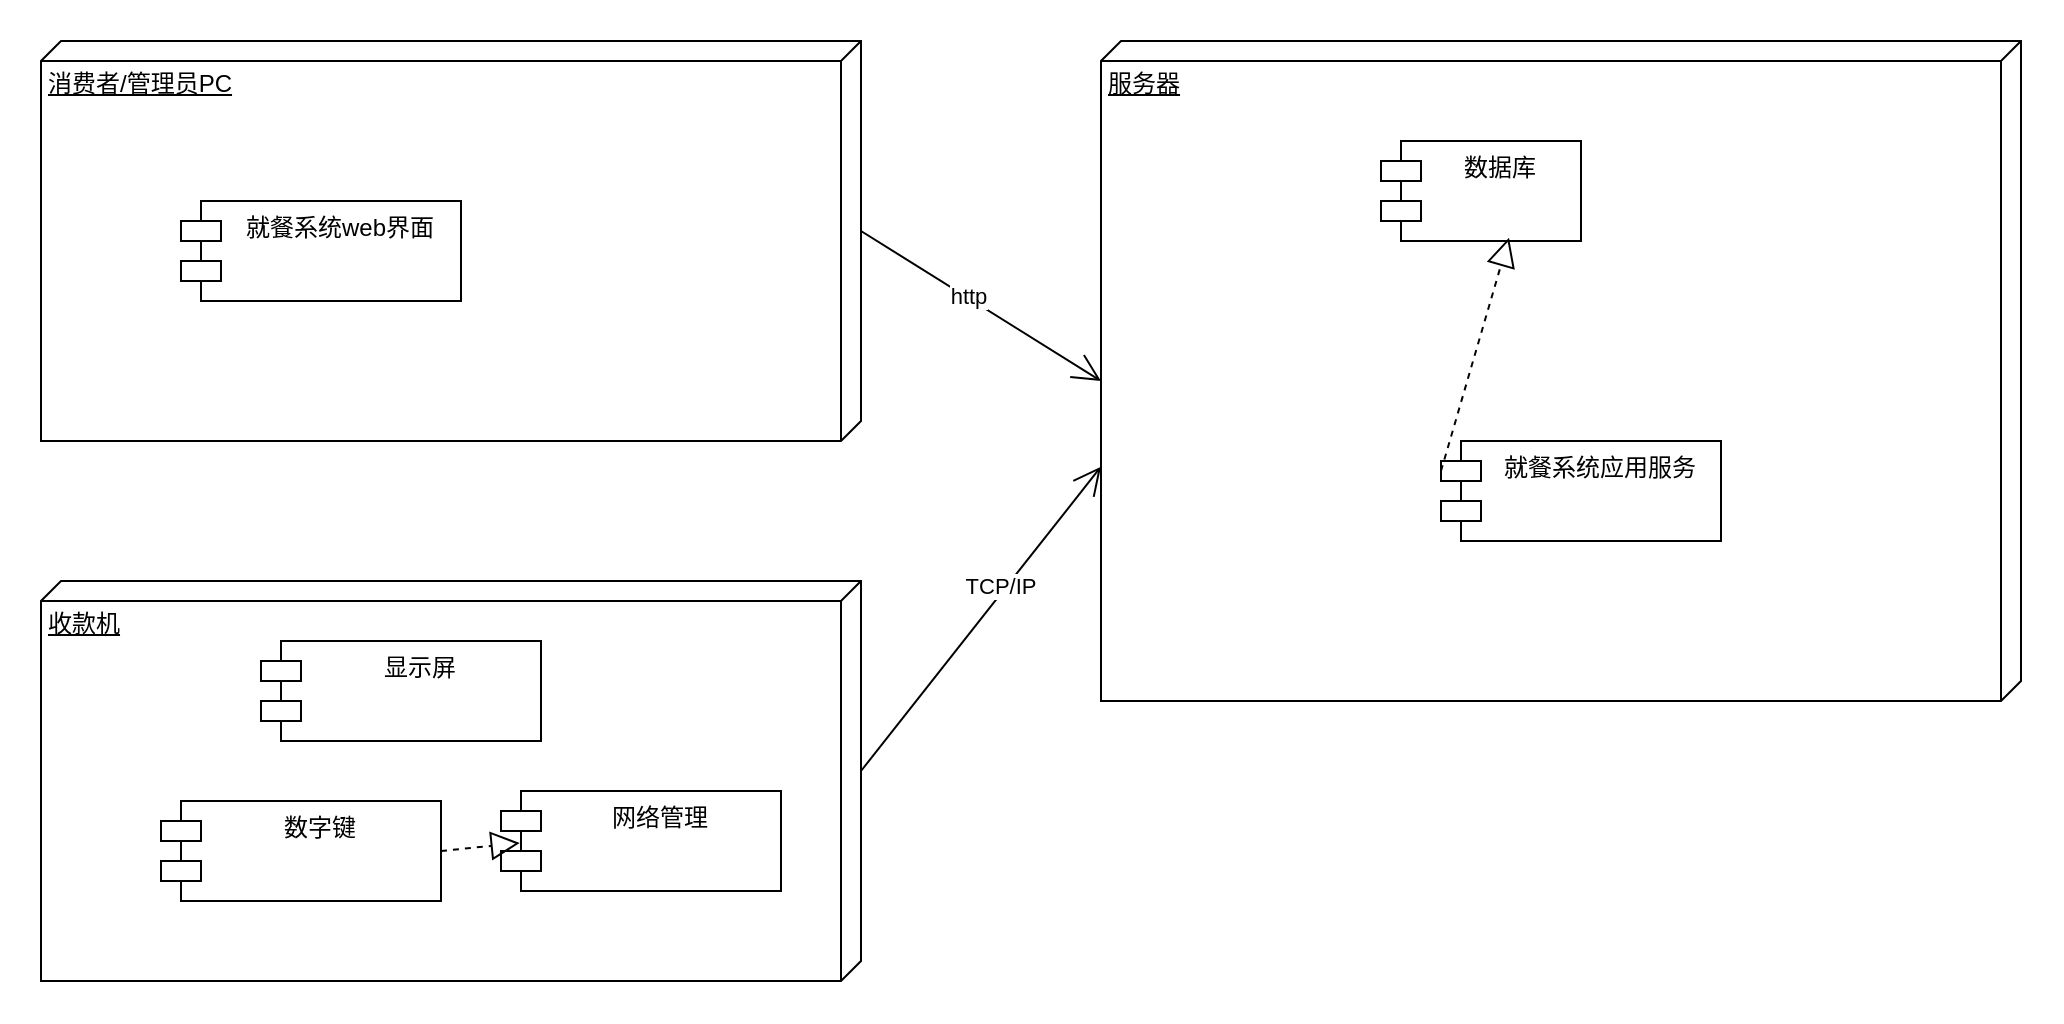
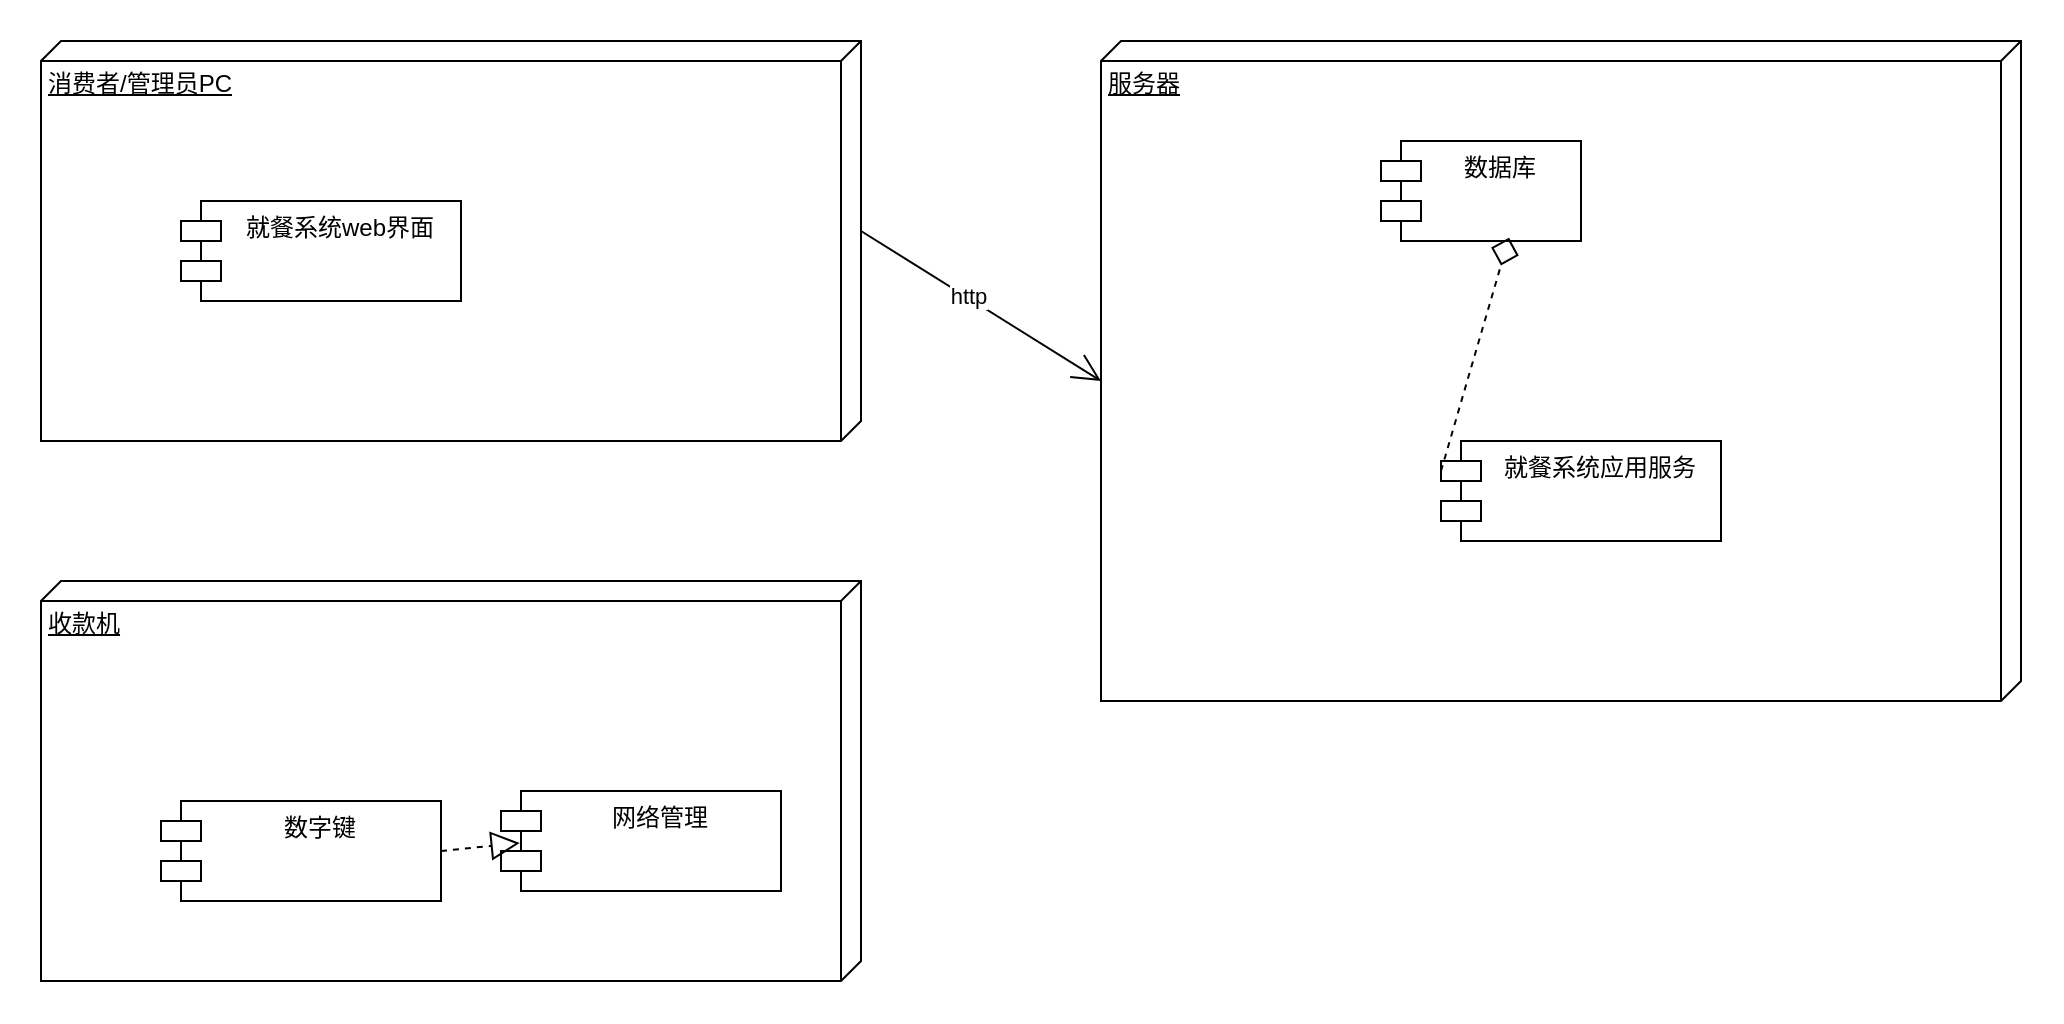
(1501, 266) -> (1501, 266)
(979, 621) -> none
(401, 691) -> none
